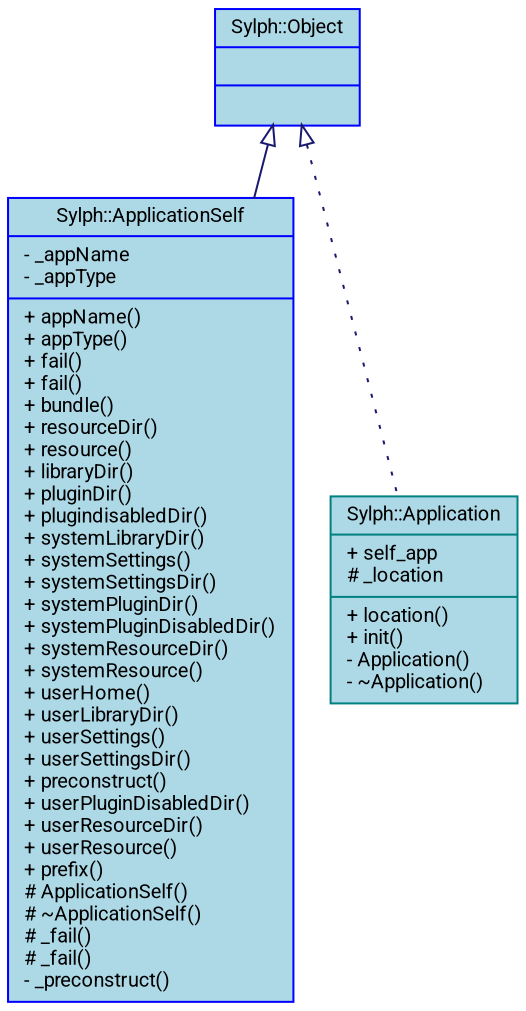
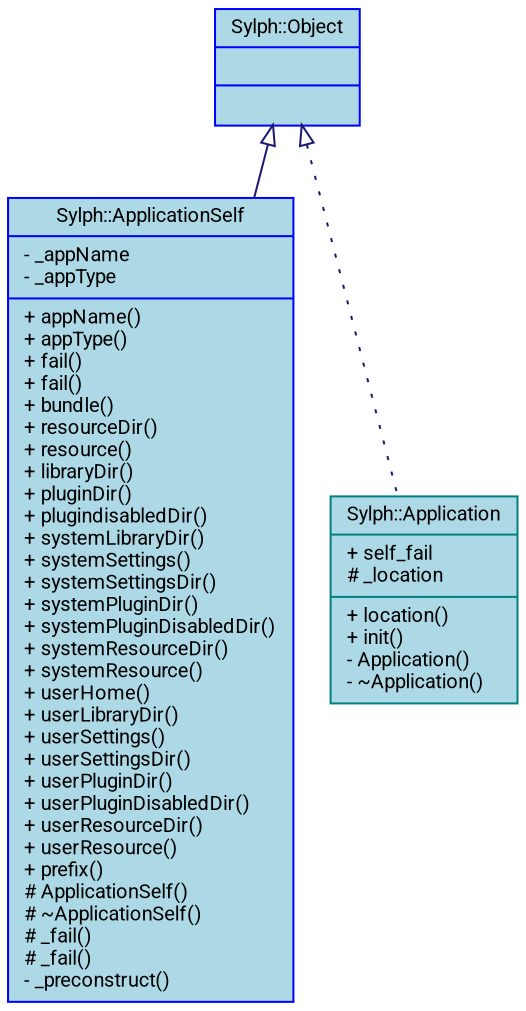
(393, 554) -> (390, 554)
(96, 782) -> (99, 782)
